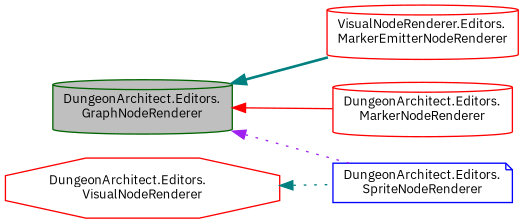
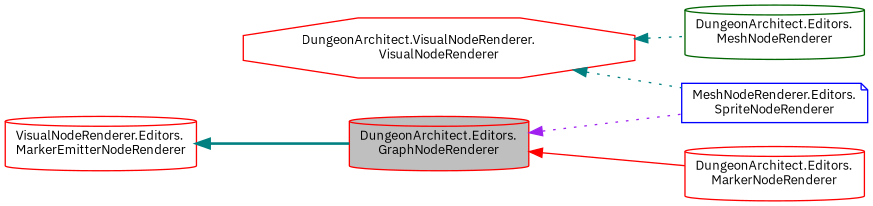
none -> (775, 32)
(287, 69) -> (279, 144)
(143, 107) -> (439, 144)
(423, 183) -> (775, 103)
(143, 188) -> (439, 48)
